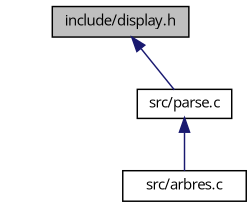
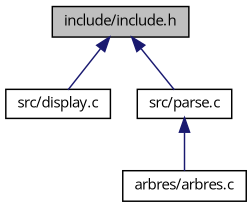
(121, 22) -> (121, 22)
none -> (58, 104)
(185, 186) -> (185, 186)
